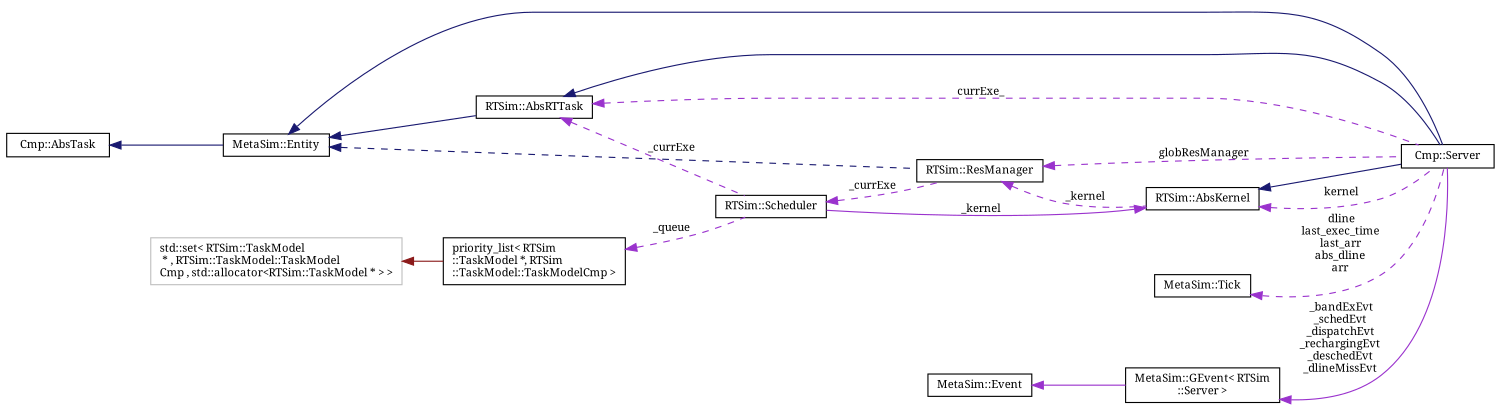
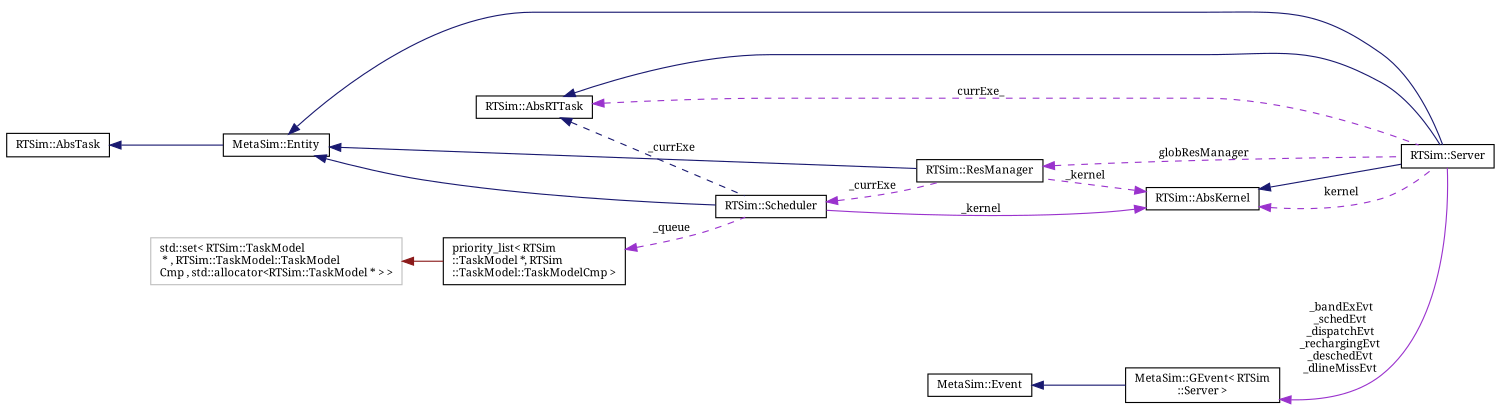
(408, 126) -> (520, 192)
(58, 145) -> (58, 145)
(640, 152) -> (640, 152)
(1448, 156) -> (1448, 156)
(629, 158) -> (629, 158)
(1078, 205) -> (1089, 184)
(1203, 286) -> none
(1085, 385) -> (1085, 385)
